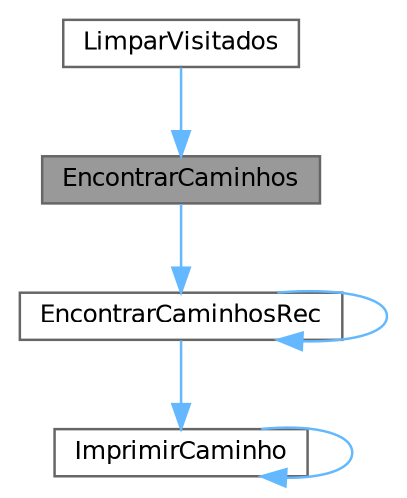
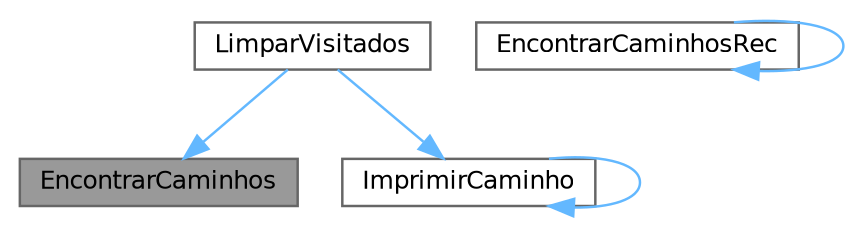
(181, 236) -> none
(181, 372) -> (381, 106)
